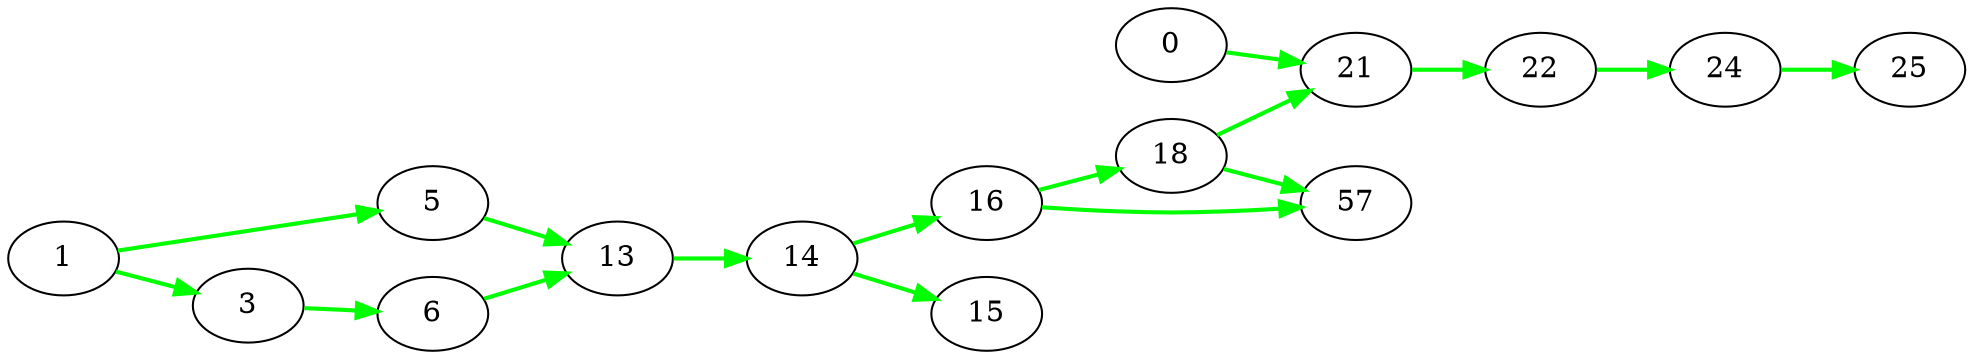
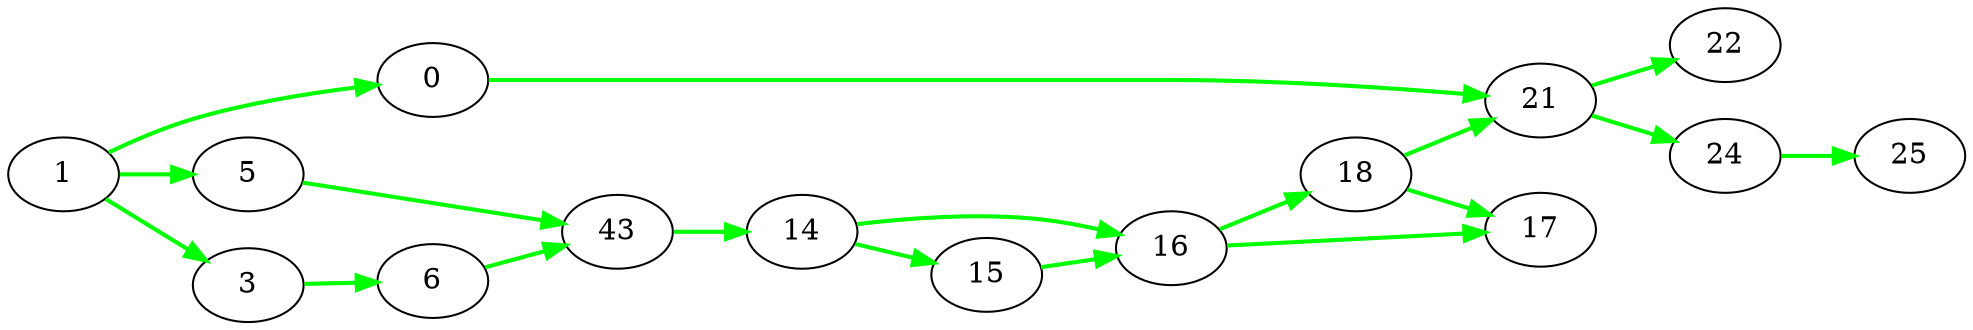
(1623, 70) -> (1623, 125)
none -> (230, 109)
(1356, 203) -> (1541, 230)
(617, 258) -> (617, 232)
none -> (1069, 263)
